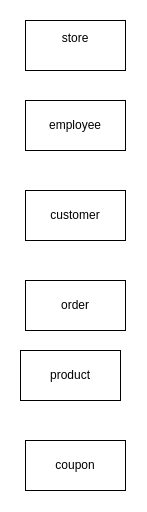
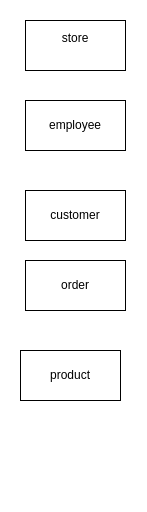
(76, 306) -> (76, 286)
(76, 466) -> none
